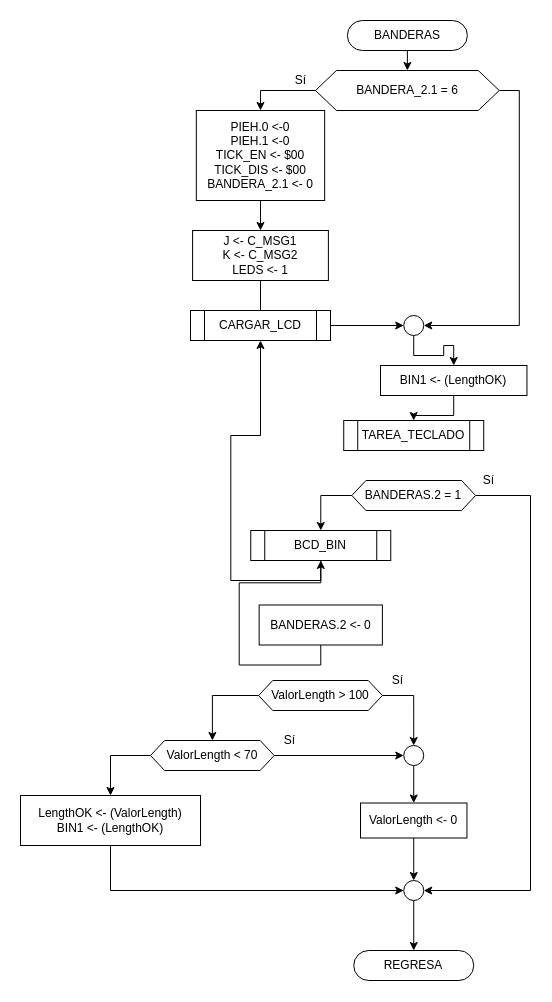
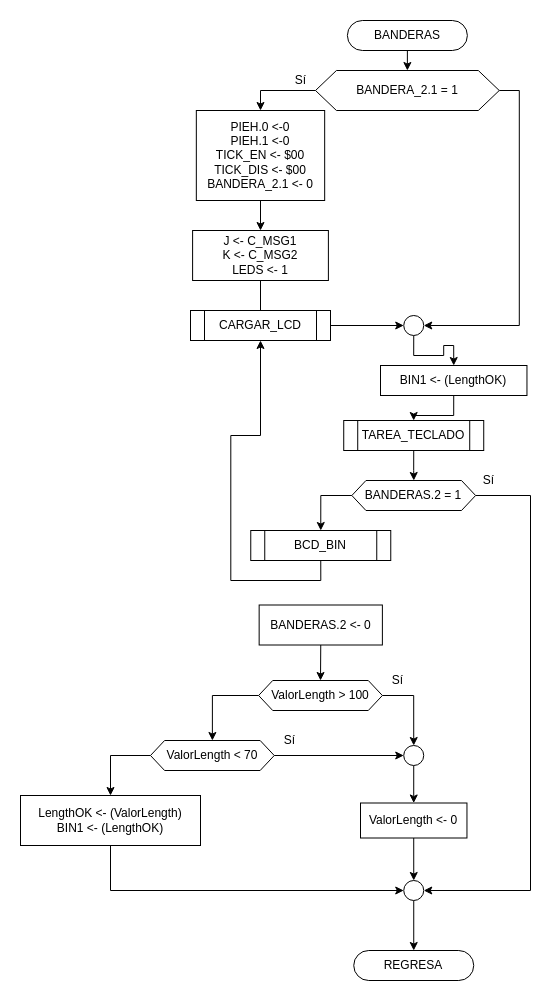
(408, 91) -> (408, 91)
none -> (414, 462)
(239, 625) -> (321, 668)
